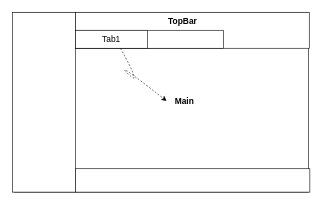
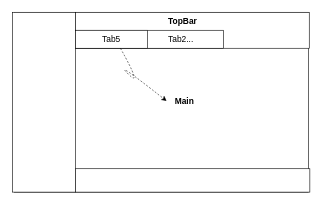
(111, 39) -> (111, 39)
none -> (181, 39)
